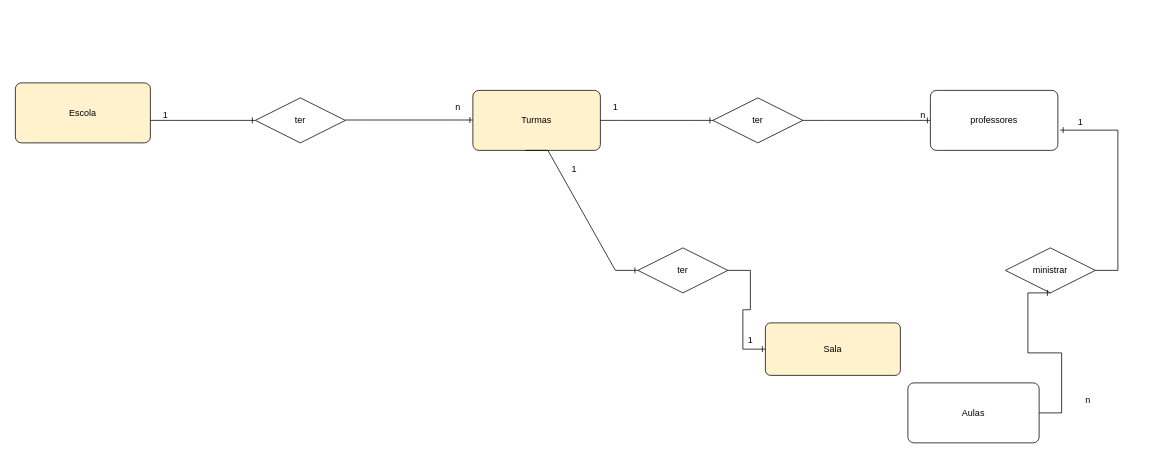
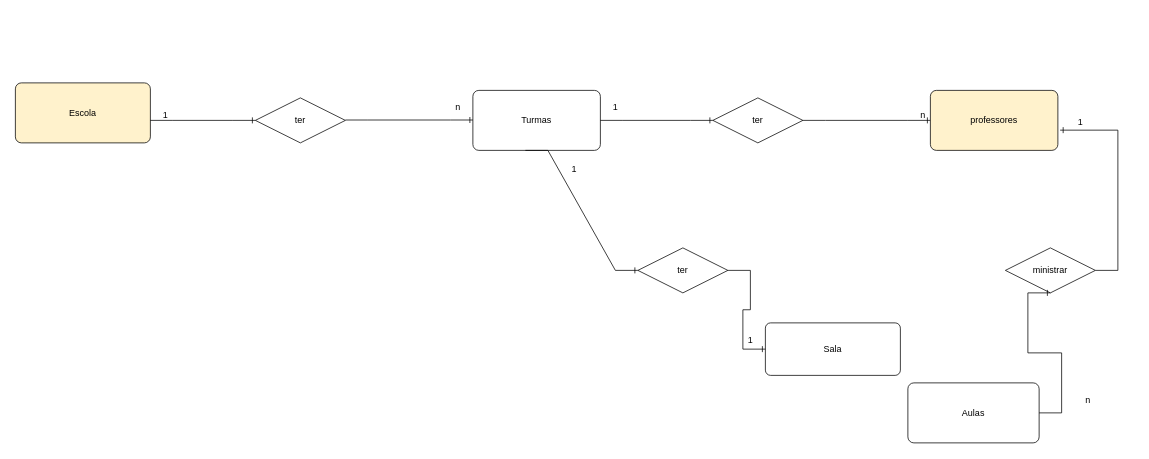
(537, 120) -> (537, 120)
(994, 120) -> (994, 120)
(833, 349) -> (833, 349)
